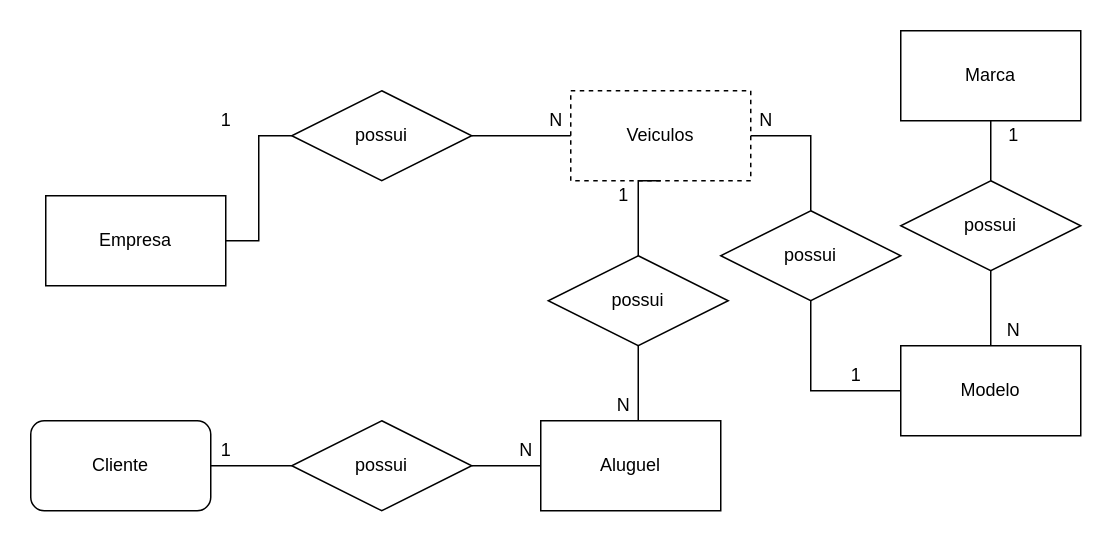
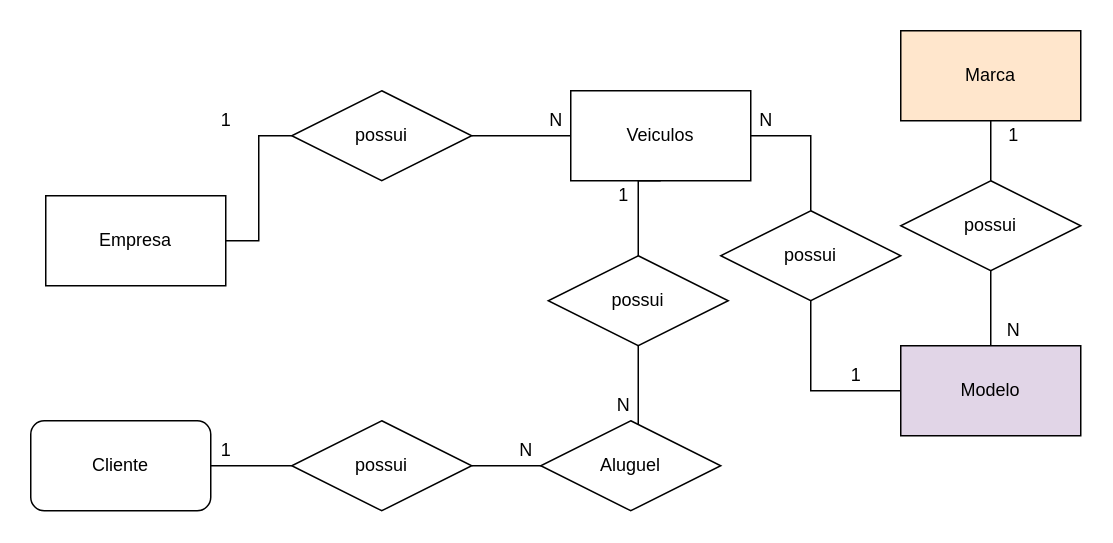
(991, 76) -> (991, 76)
(661, 136) -> (661, 136)
(991, 391) -> (991, 391)
(631, 466) -> (631, 466)
